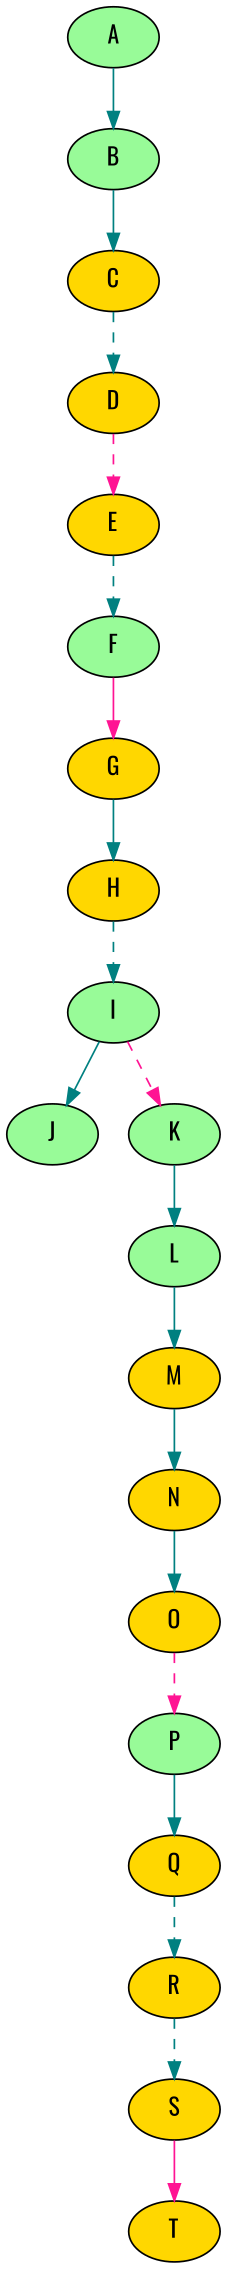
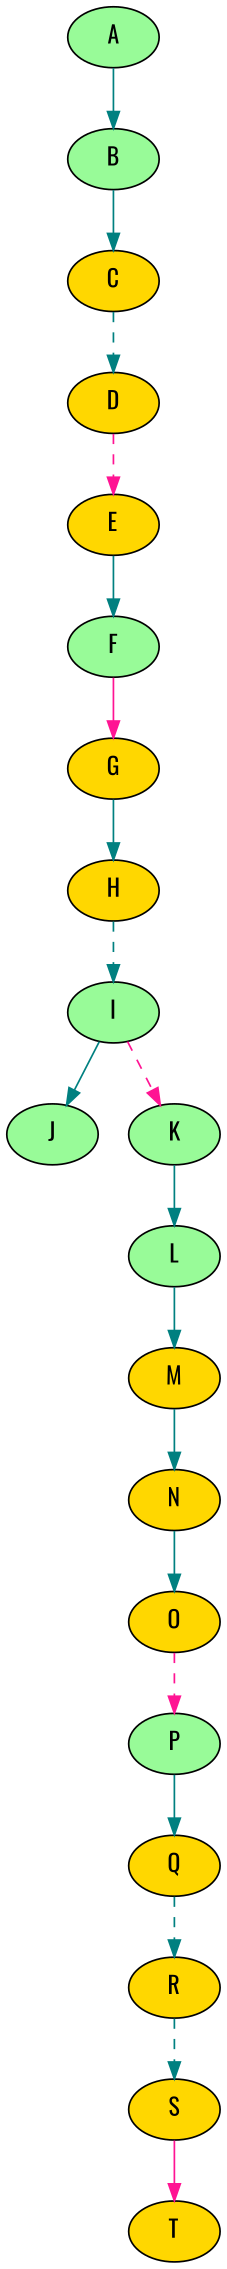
(113, 577) -> (113, 577)
